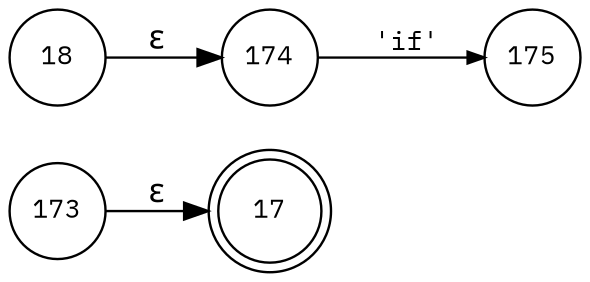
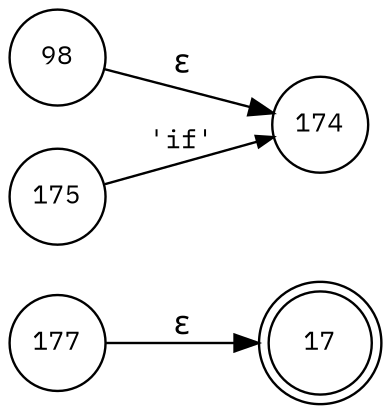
(58, 58) -> (58, 58)
(393, 58) -> (181, 163)
(58, 211) -> (58, 343)
